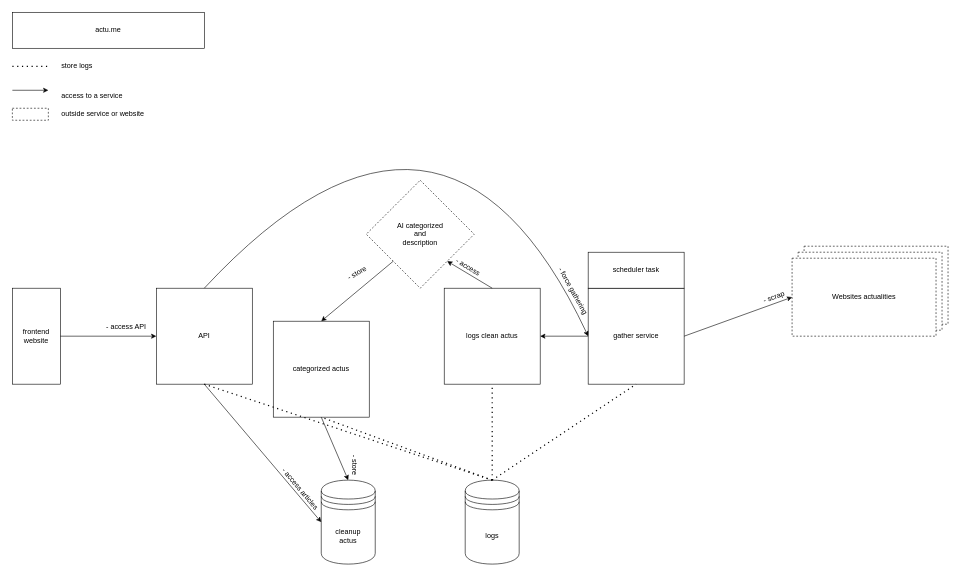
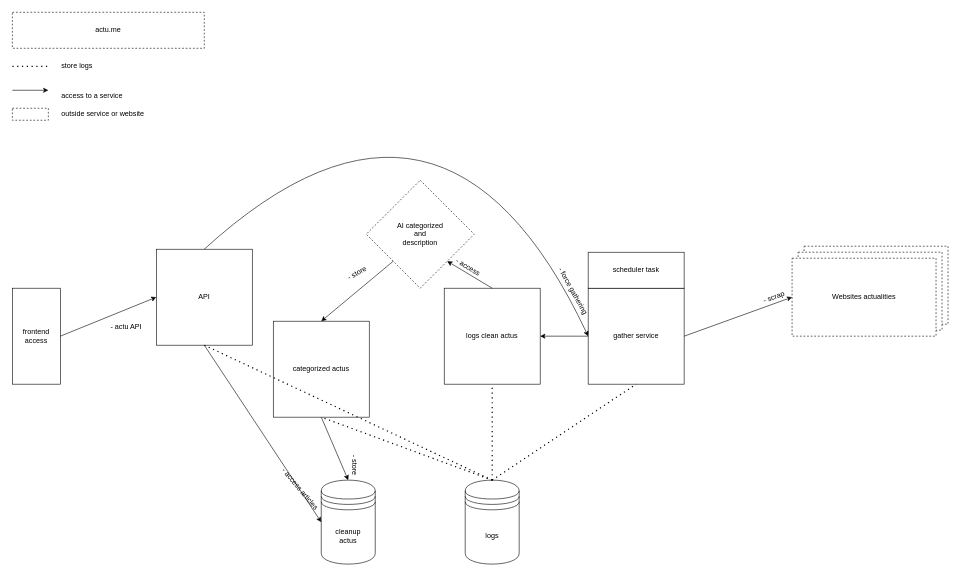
(108, 30) -> (108, 30)
(126, 327) -> (126, 327)
(36, 336) -> (36, 336)
(204, 336) -> (204, 297)
